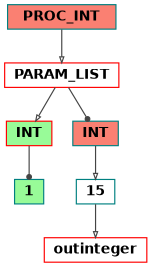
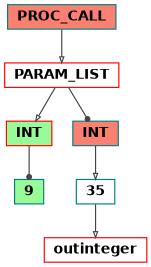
(62, 17) -> (62, 17)
(29, 192) -> (29, 192)
(96, 192) -> (96, 192)
